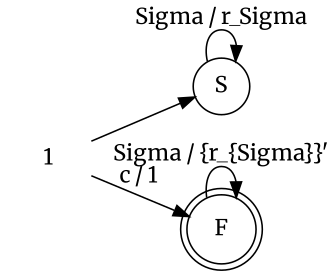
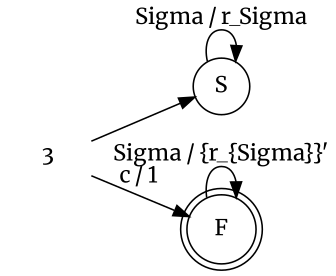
(49, 159) -> (49, 159)
